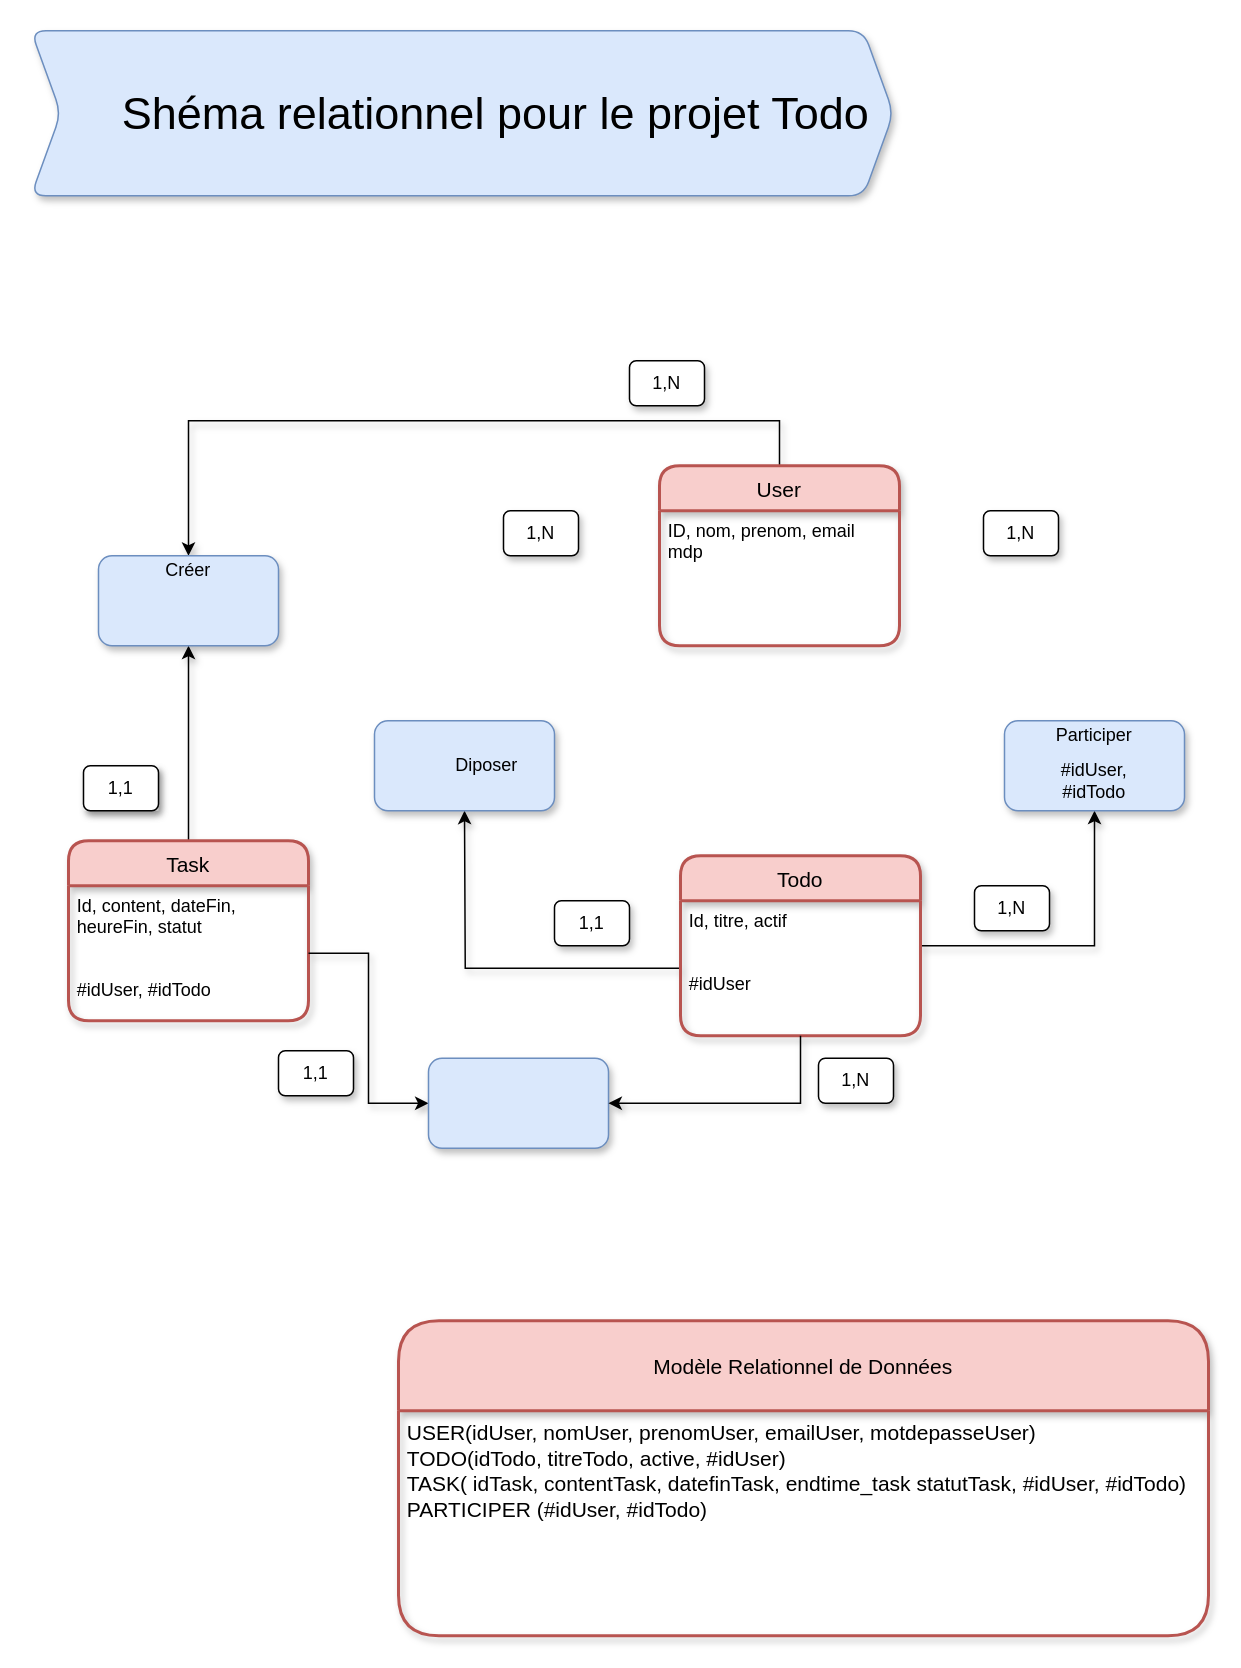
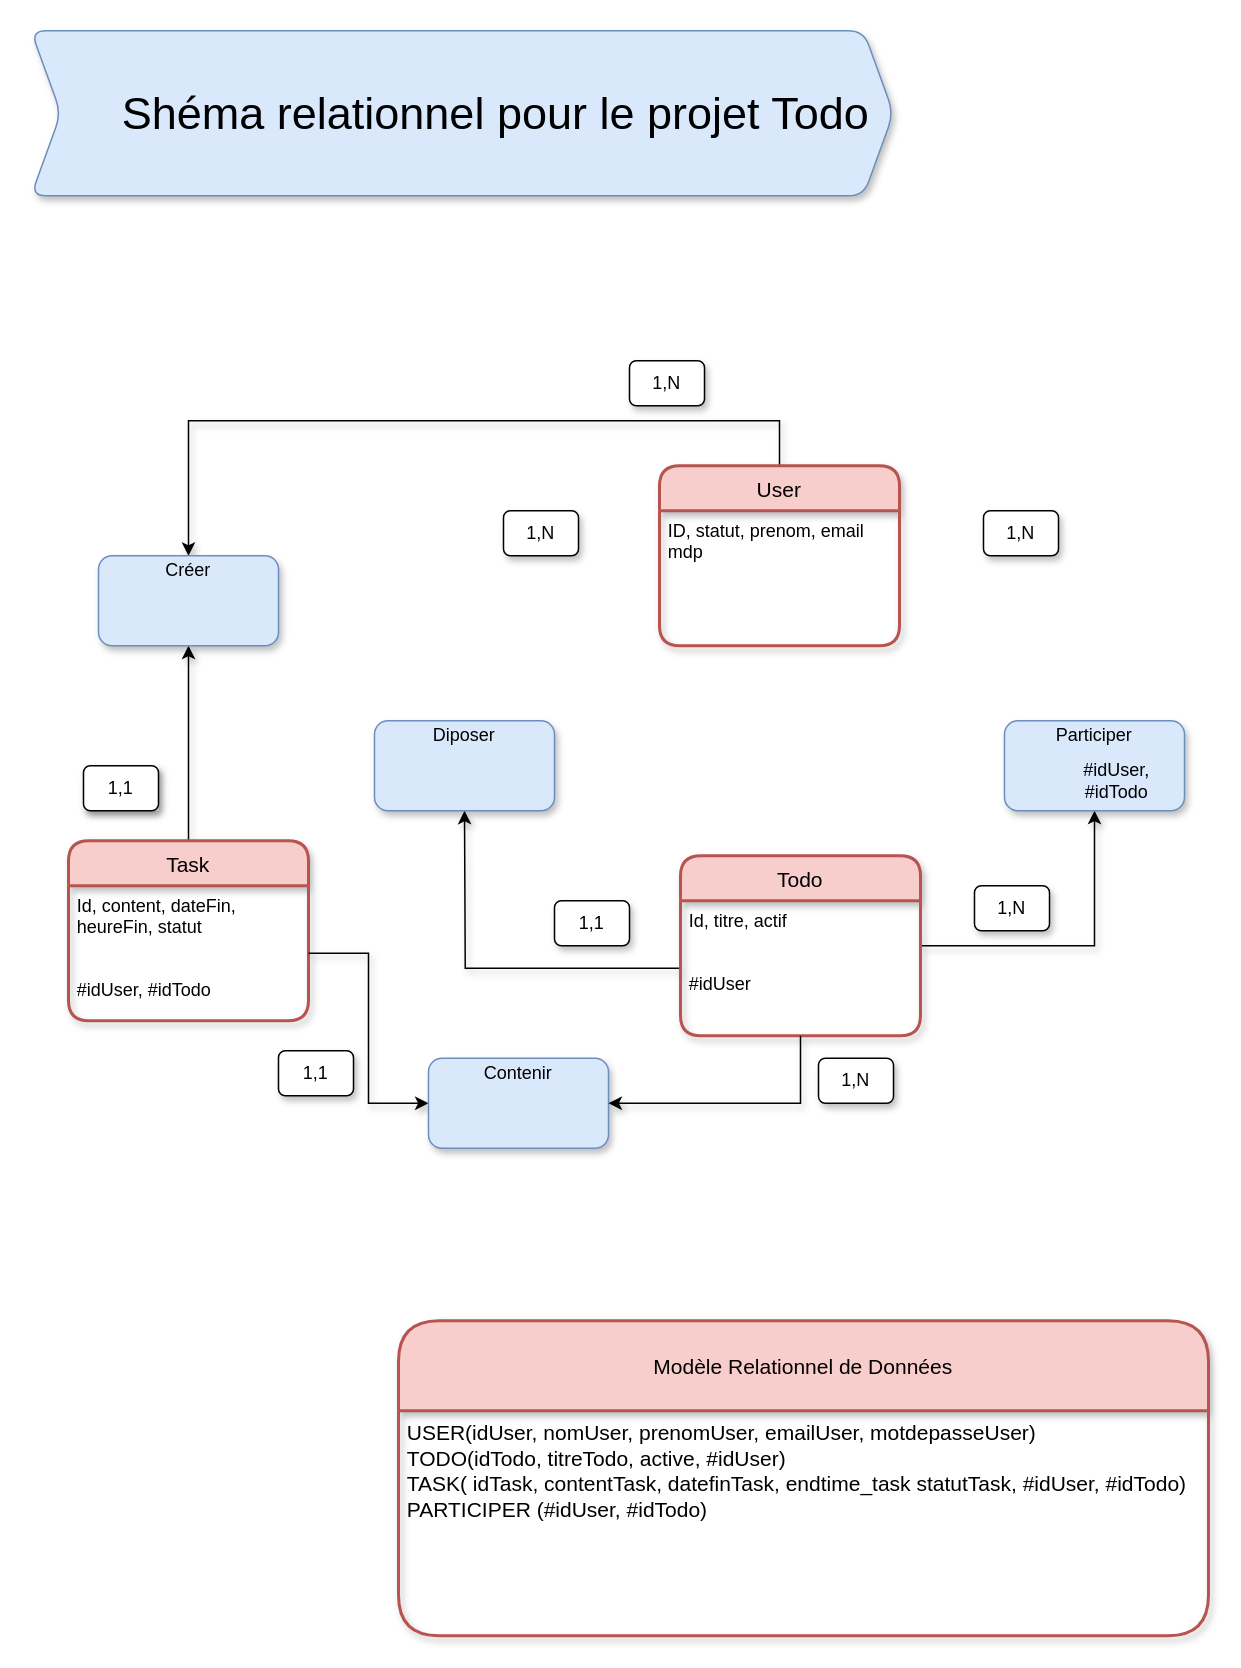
(760, 531) -> (775, 531)
(487, 766) -> (464, 736)
(1094, 781) -> (1117, 781)
none -> (518, 1073)
